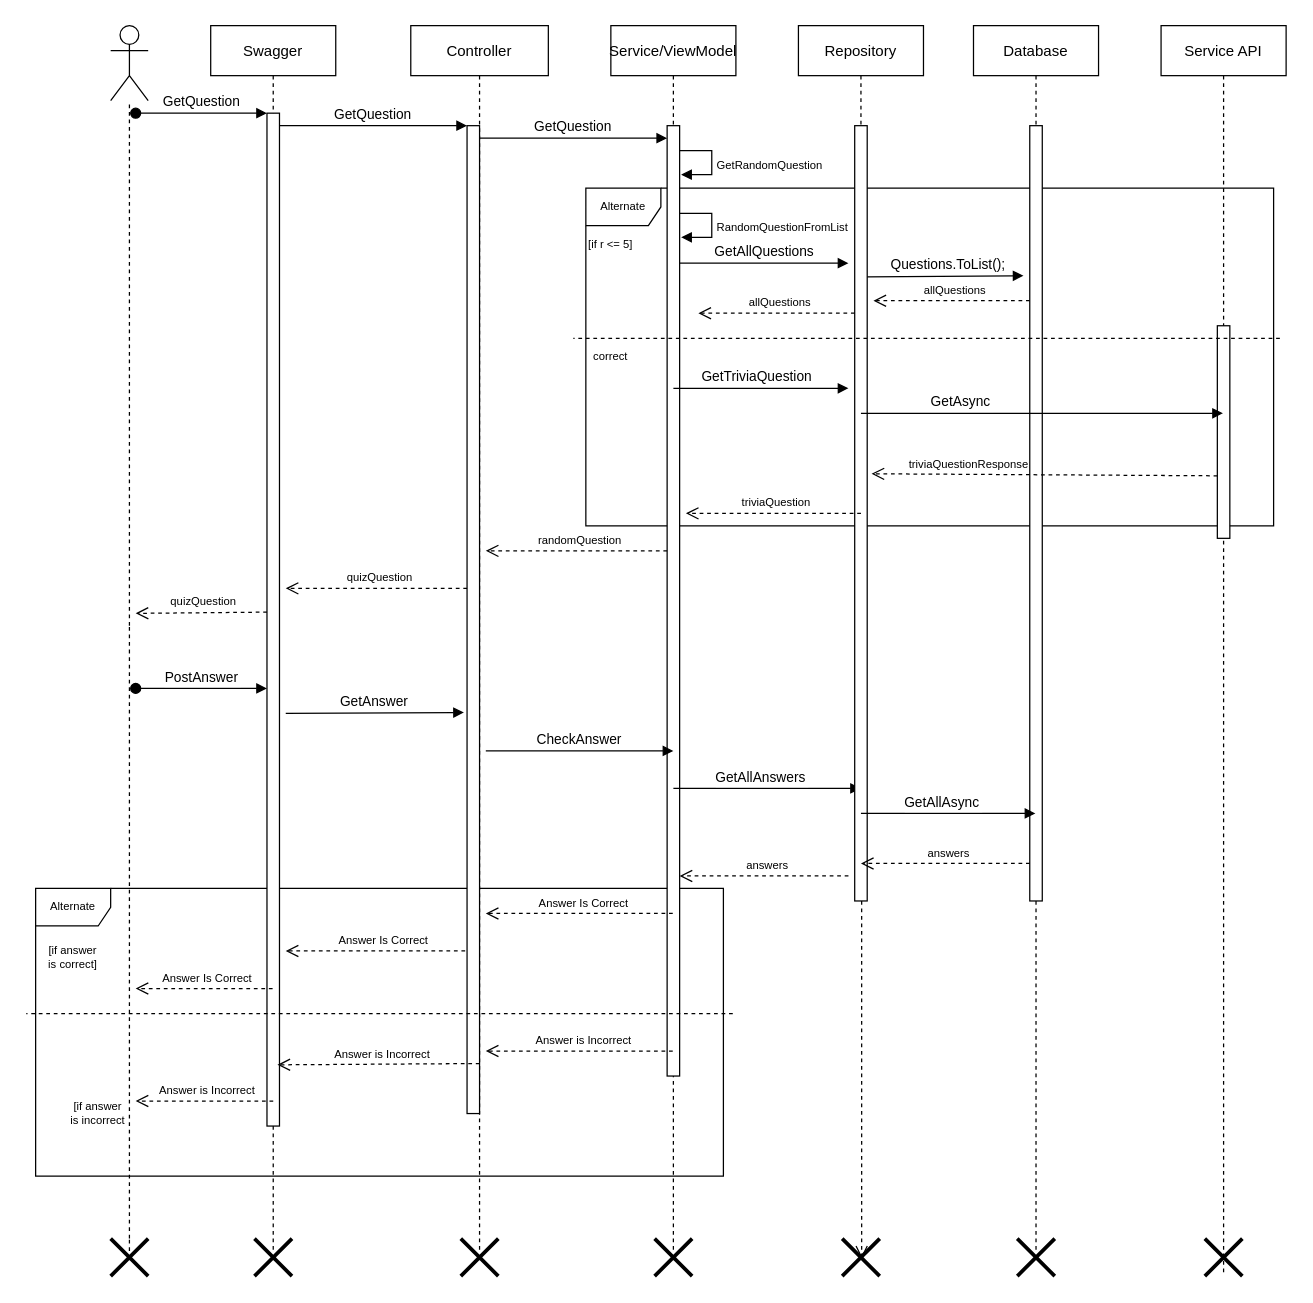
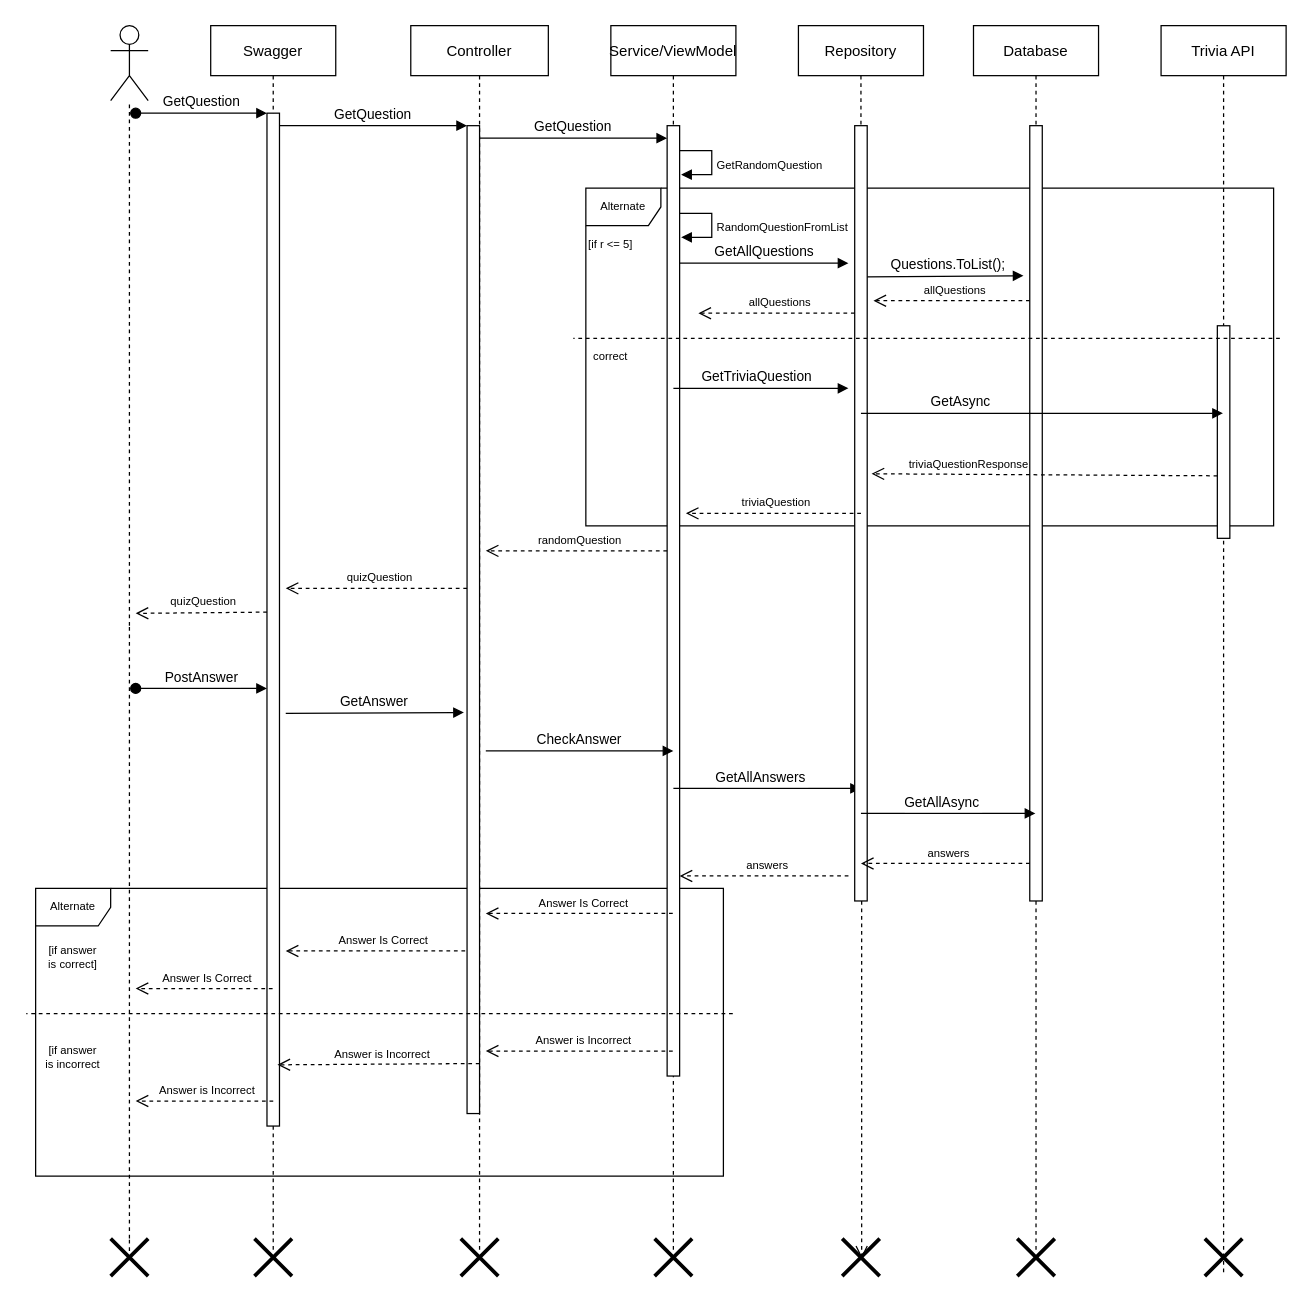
(1223, 51) -> (1223, 51)
(98, 1113) -> (73, 1057)
